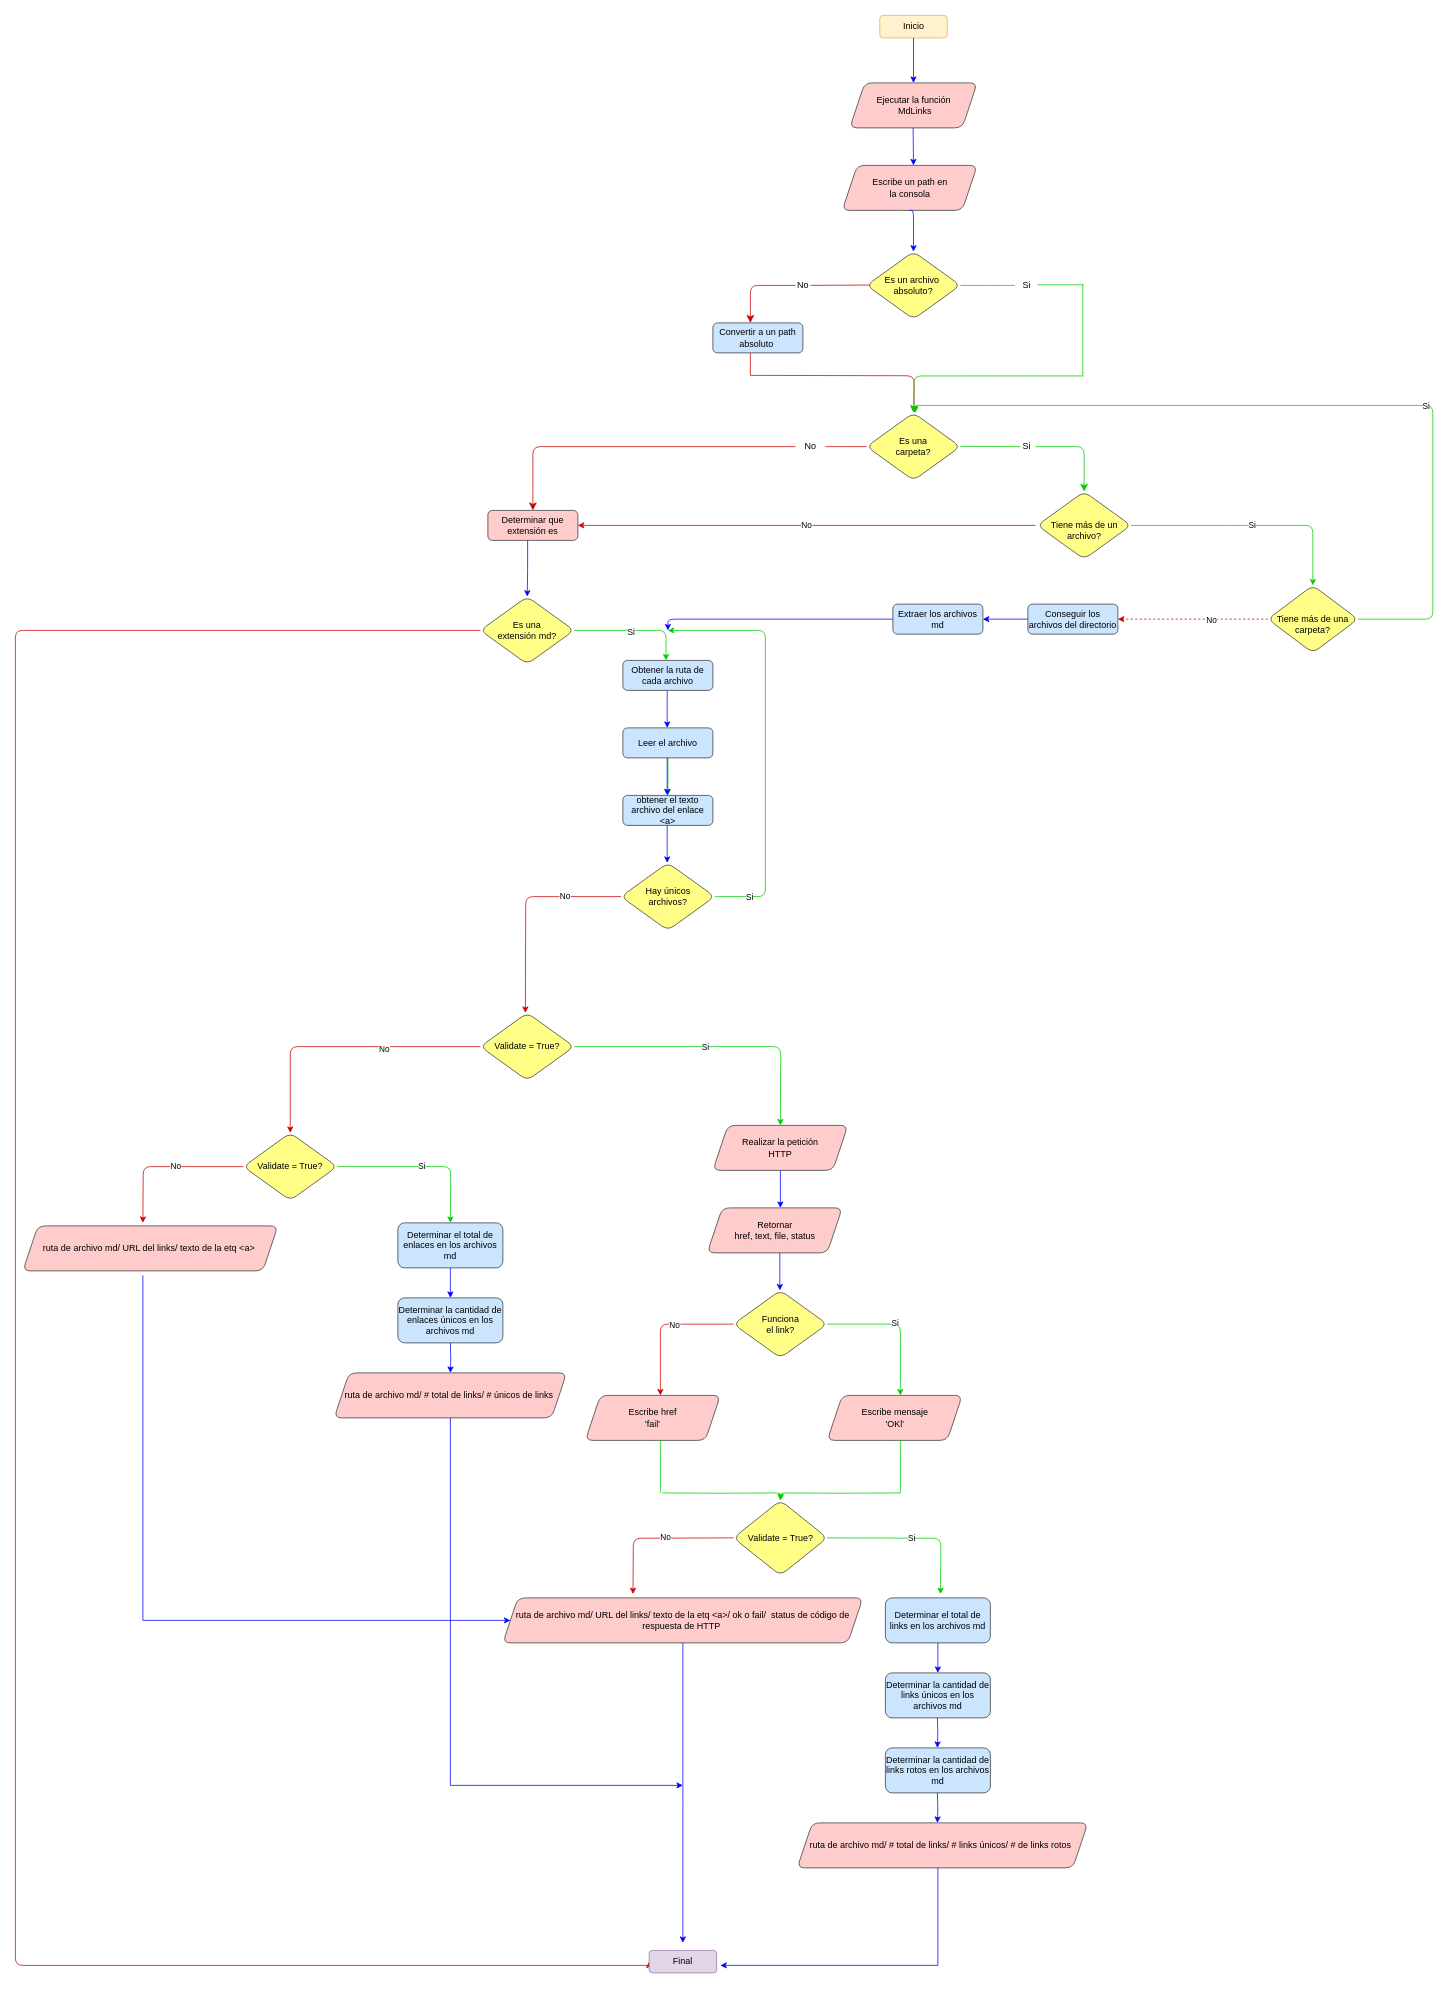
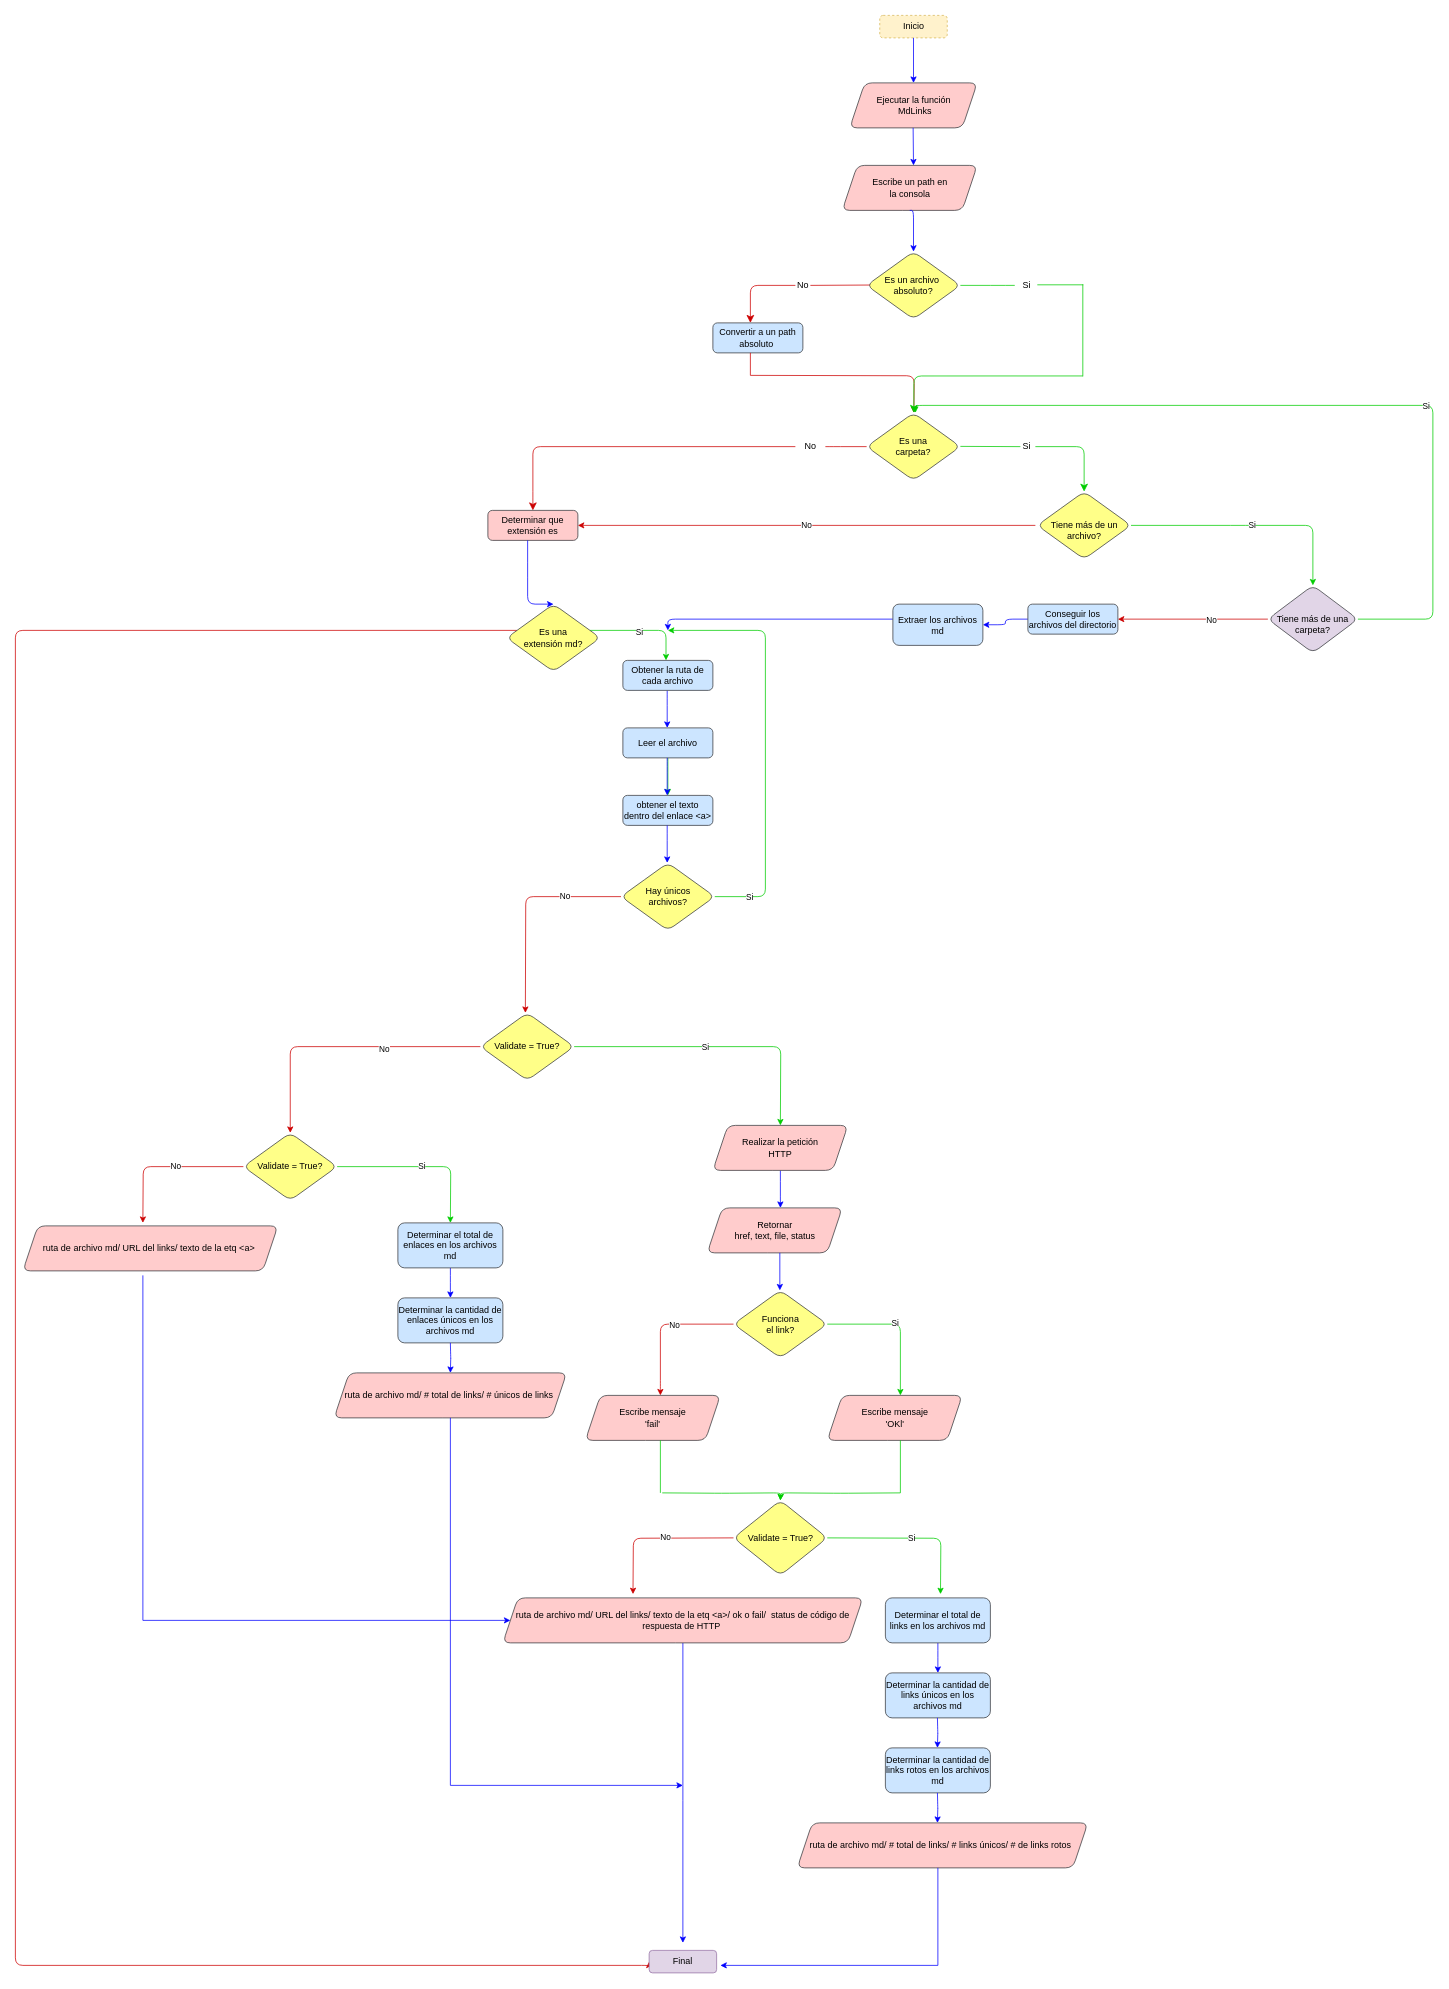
(914, 27) -> (914, 27)
(938, 619) -> (938, 625)
(1165, 619) -> (1165, 619)
(1313, 619) -> (1313, 619)
(527, 630) -> (554, 638)
(668, 810) -> (668, 810)
(653, 1418) -> (653, 1418)
